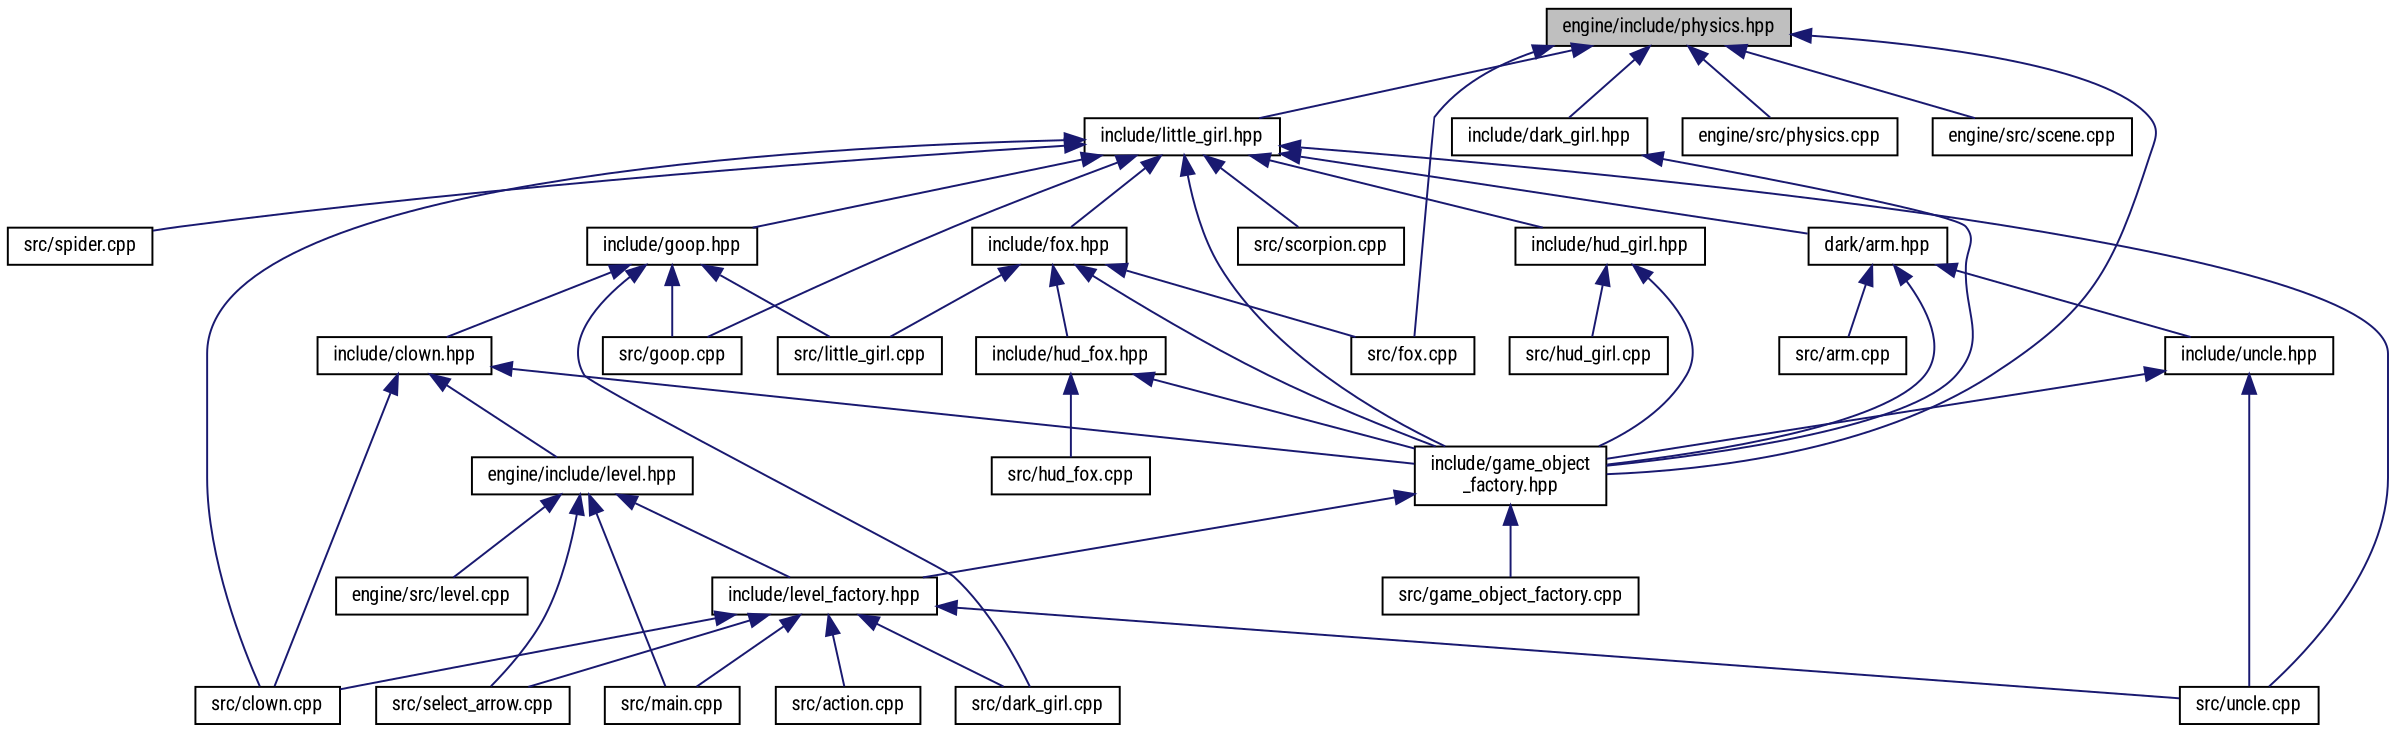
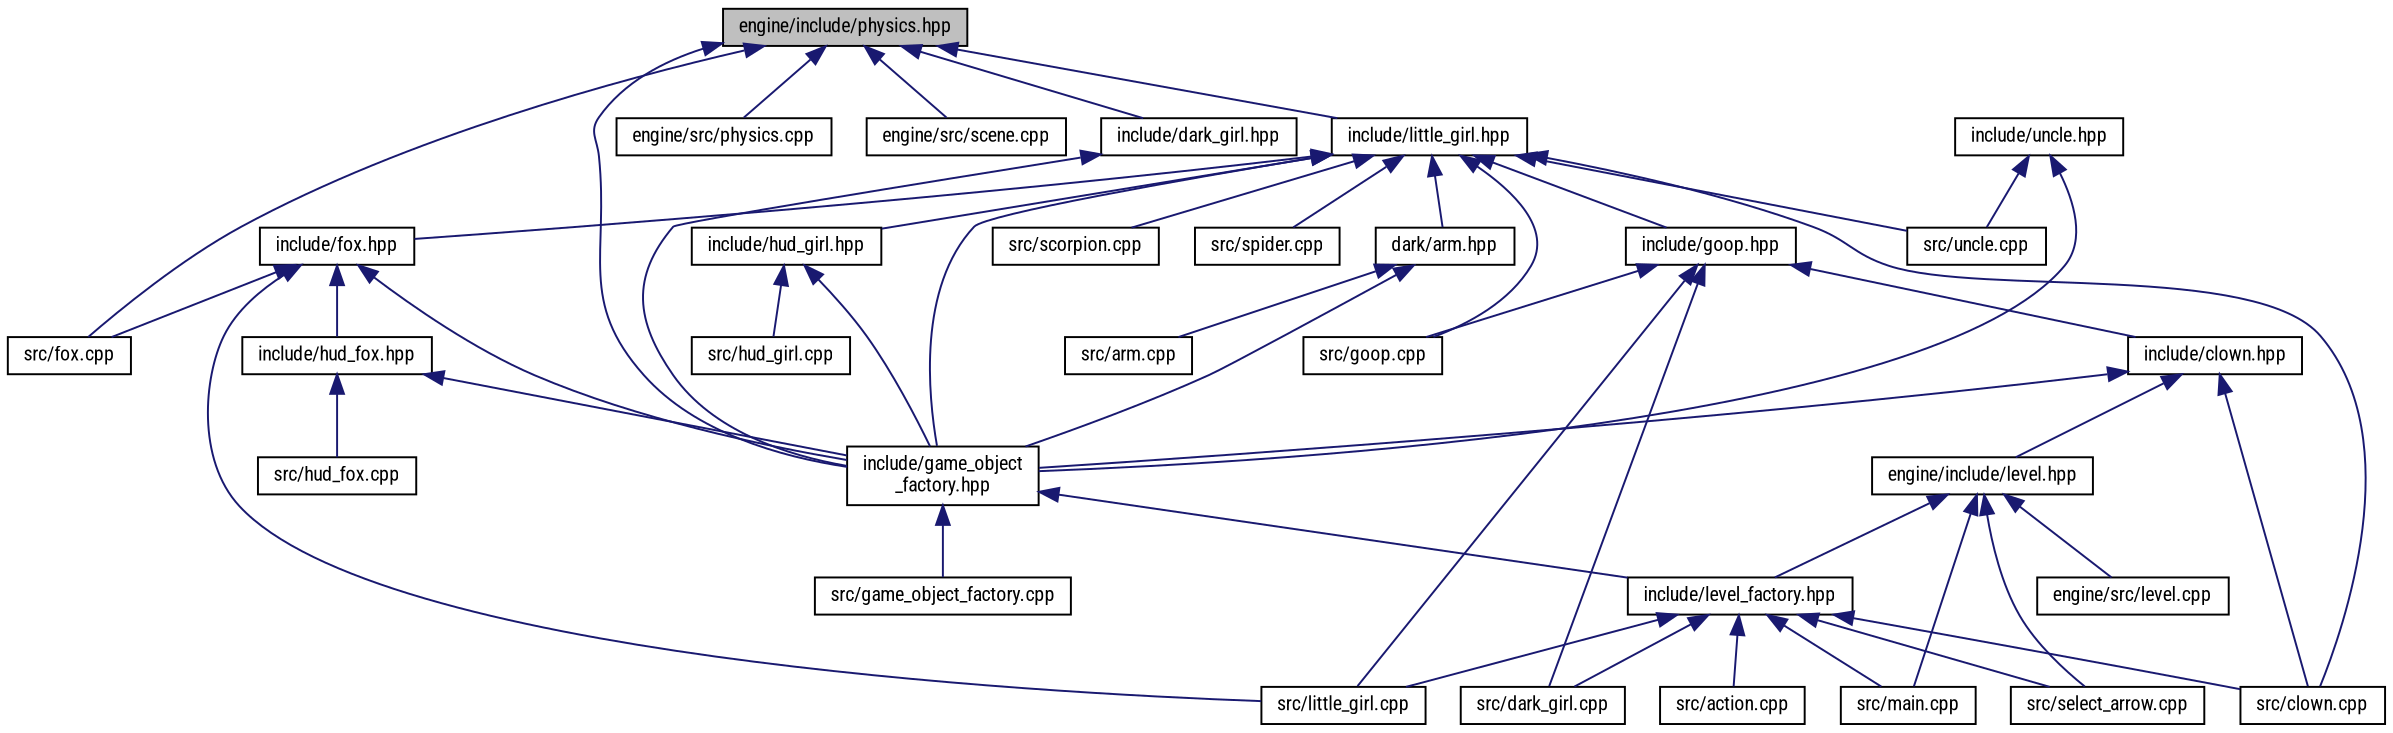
(2061, 300) -> none
(1568, 653) -> (1532, 653)
